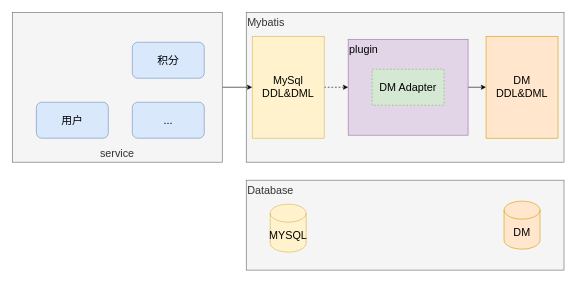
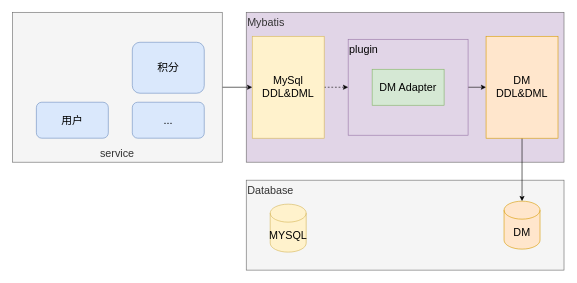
(267, 23) -> (267, 23)
(168, 60) -> (168, 68)
(408, 87) -> (408, 87)
none -> (522, 195)
